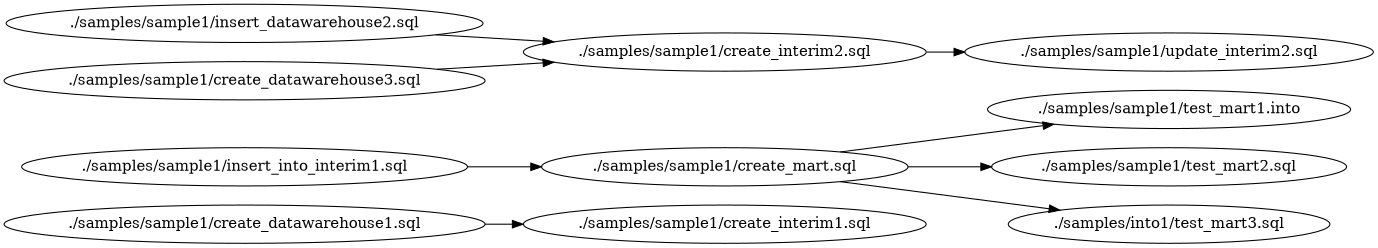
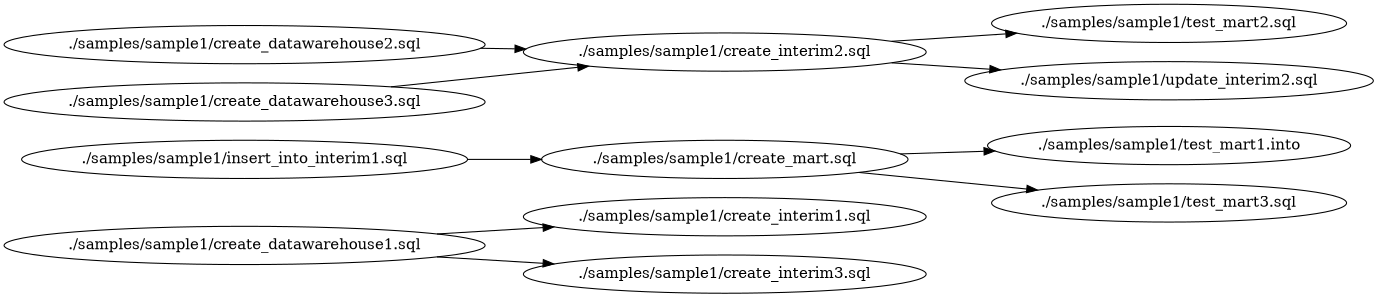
(245, 23) -> (245, 45)
(944, 167) -> (949, 38)
(1169, 224) -> (1169, 203)
none -> (725, 274)
